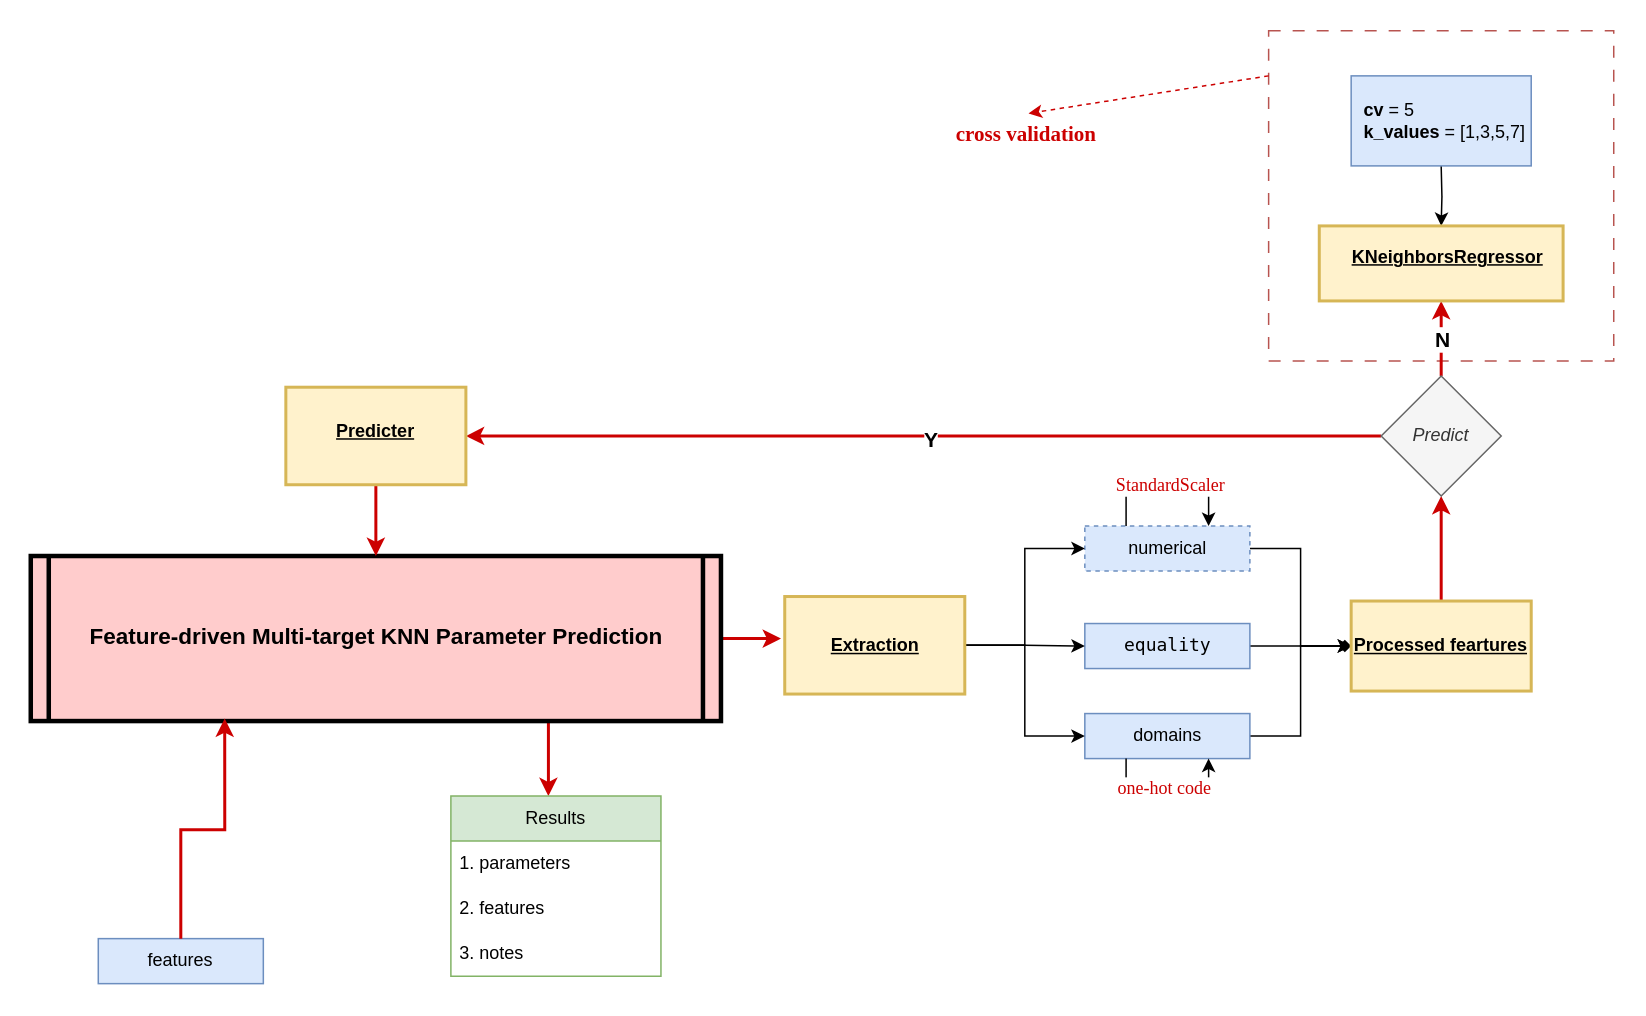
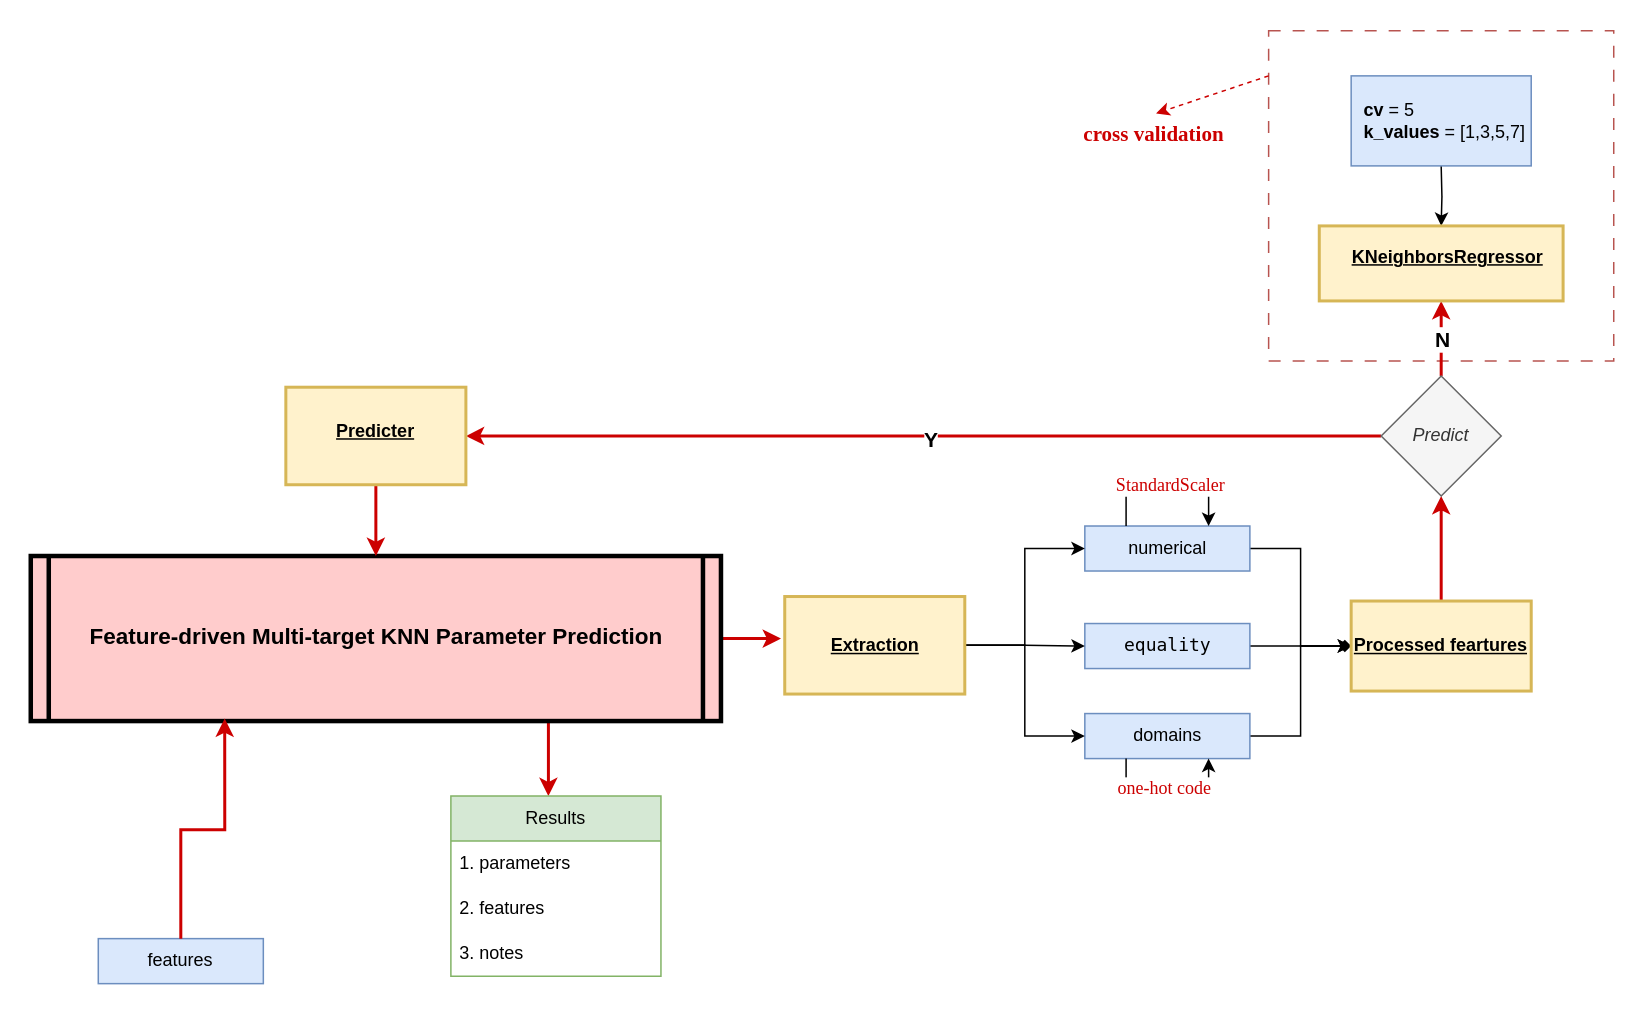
(1028, 140) -> (1156, 140)
(1167, 548) -> (1167, 548)
